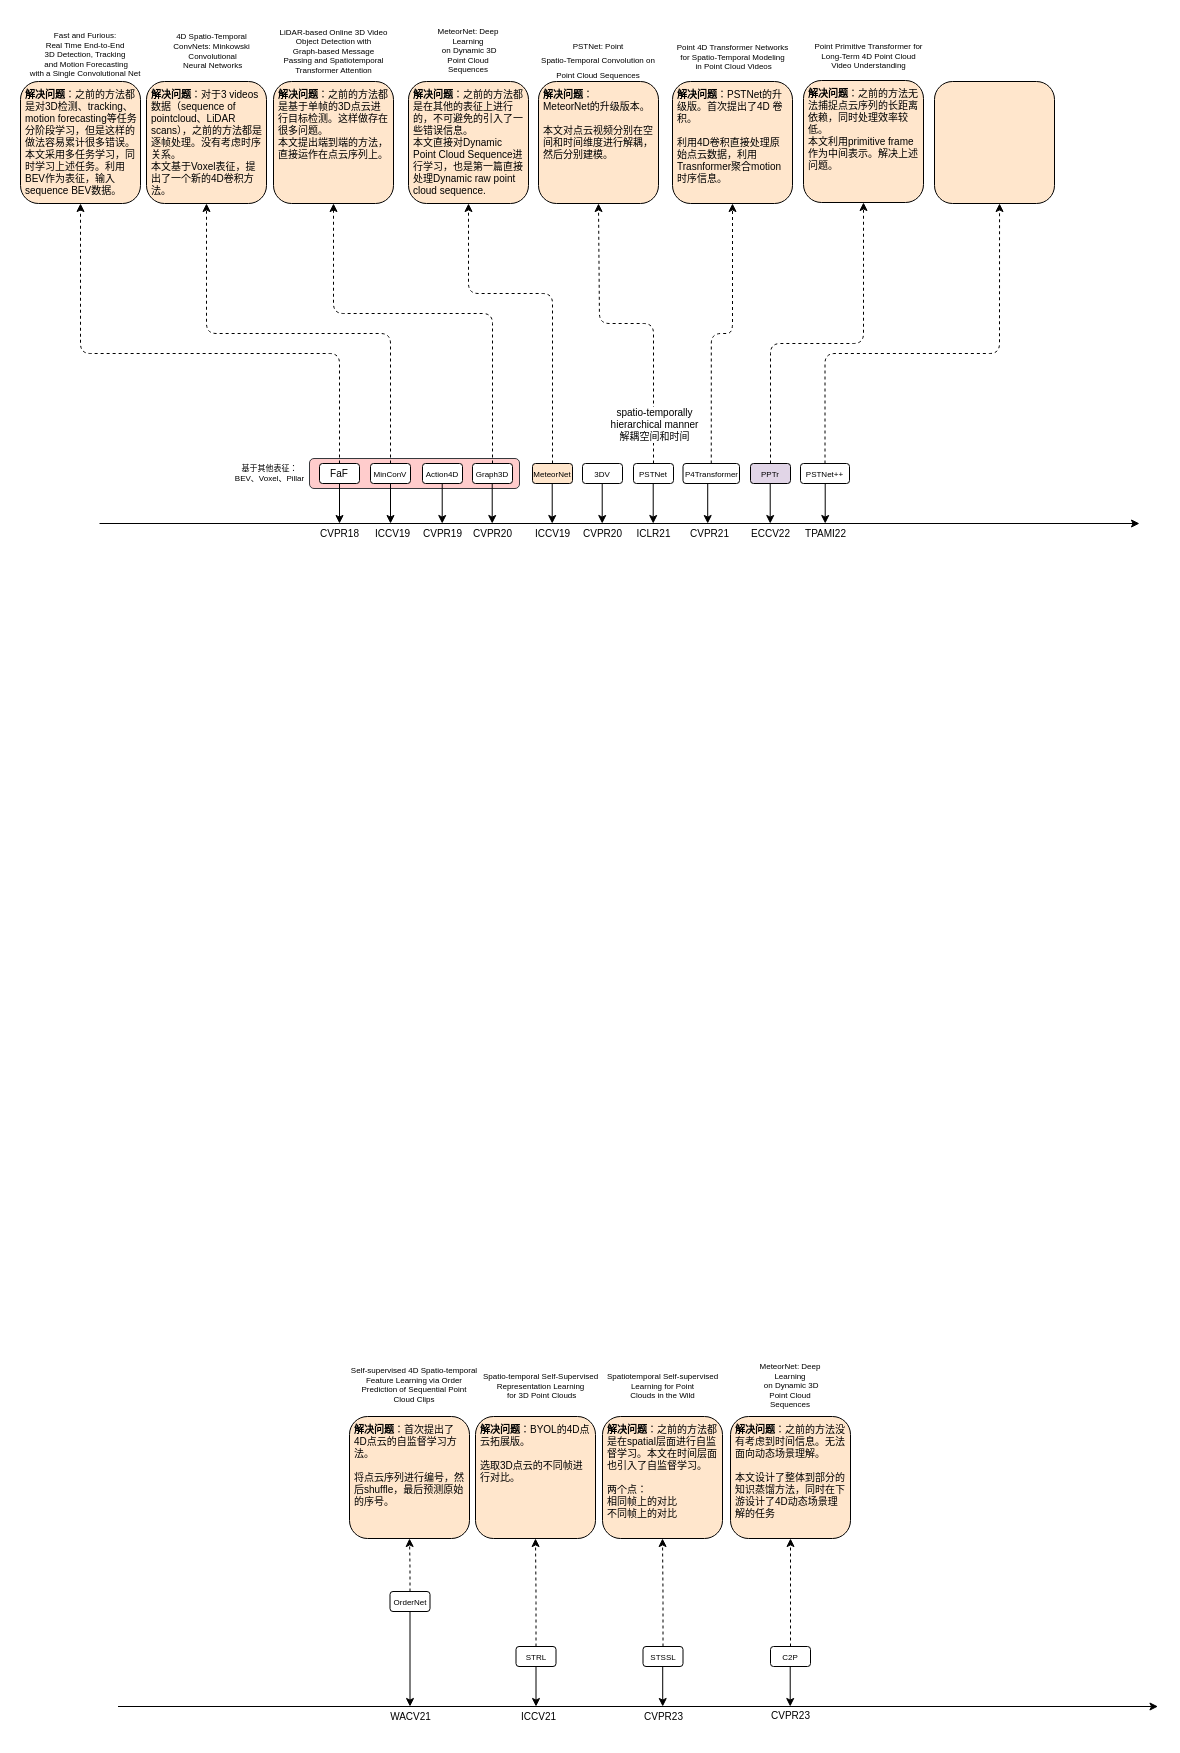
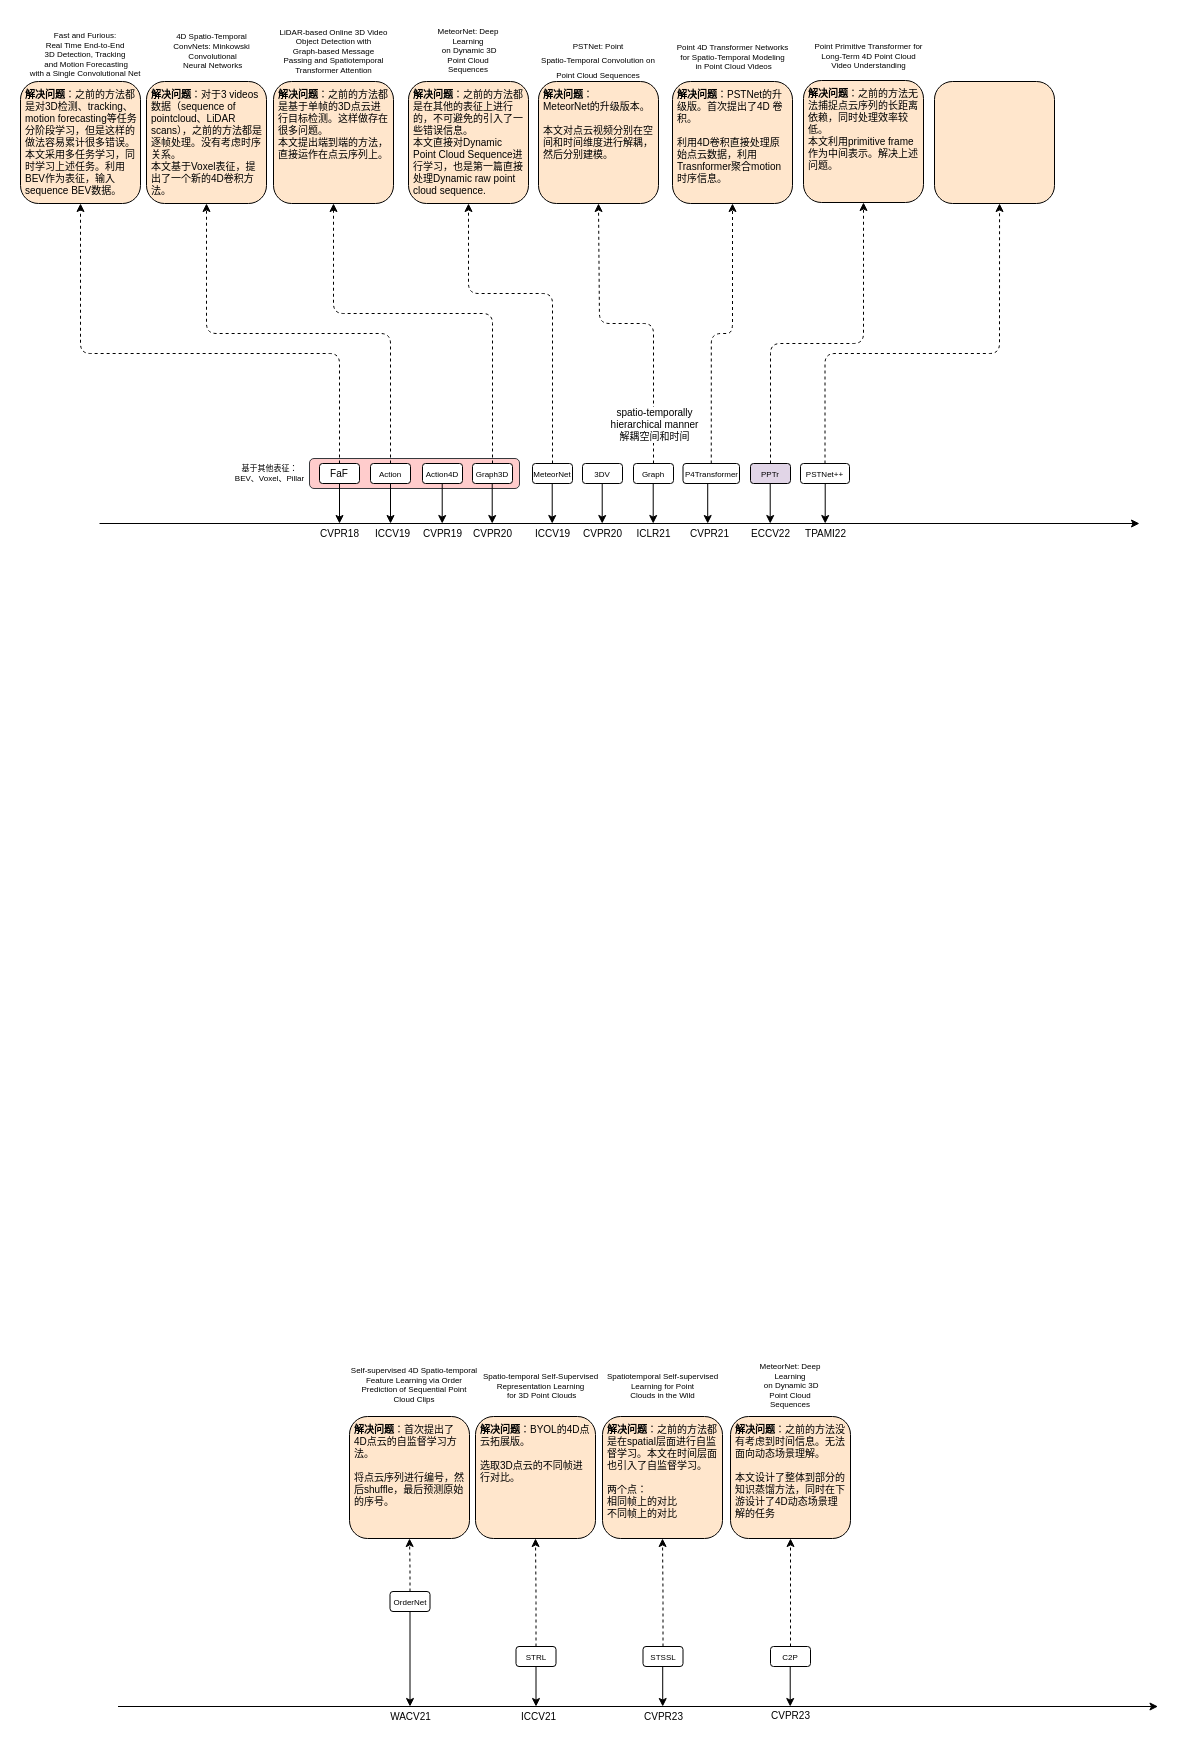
(391, 474) -> (391, 474)
(553, 474) -> (553, 474)
(654, 474) -> (654, 474)
